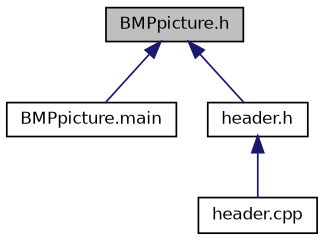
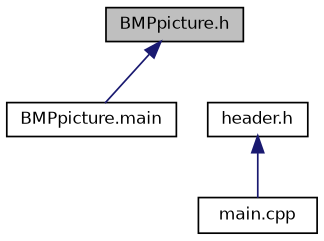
(222, 79) -> none
(258, 215) -> (258, 215)
